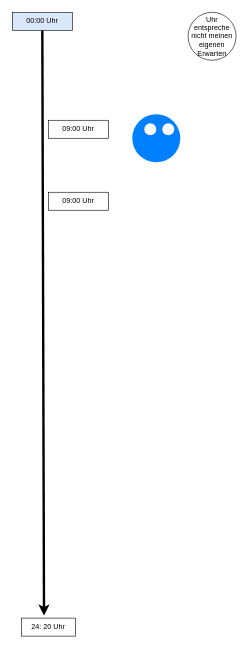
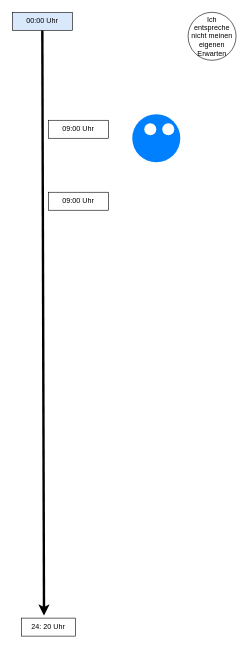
(212, 36) -> (212, 36)
